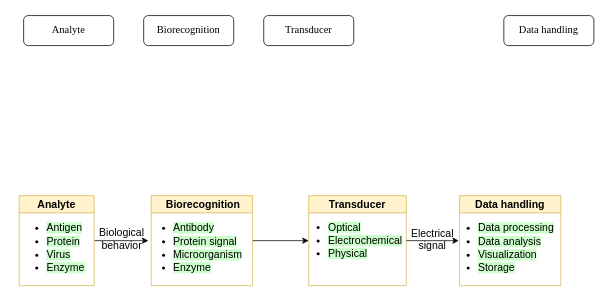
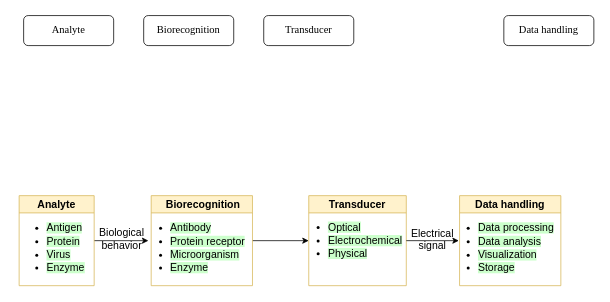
(193, 248) -> (193, 248)
